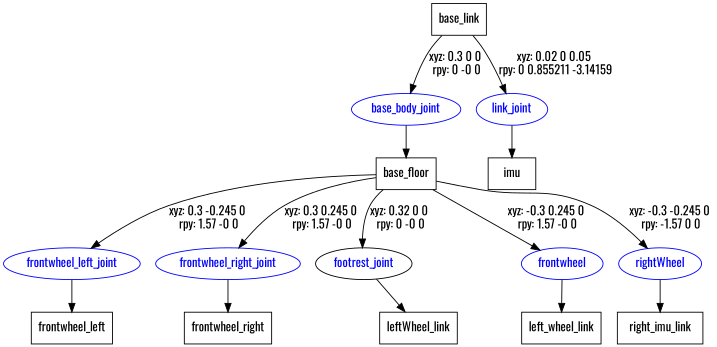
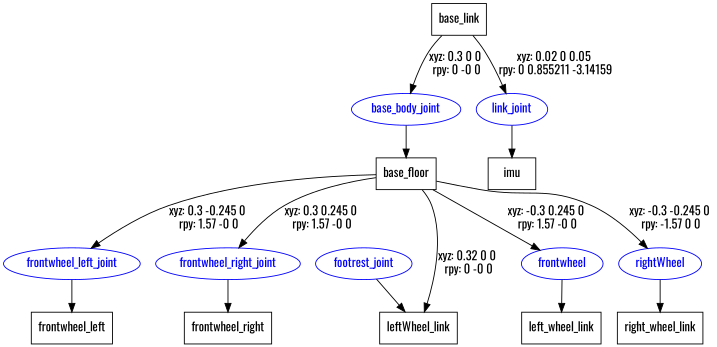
(367, 212) -> (437, 246)
(364, 264) -> (364, 264)
(660, 328) -> (660, 328)
